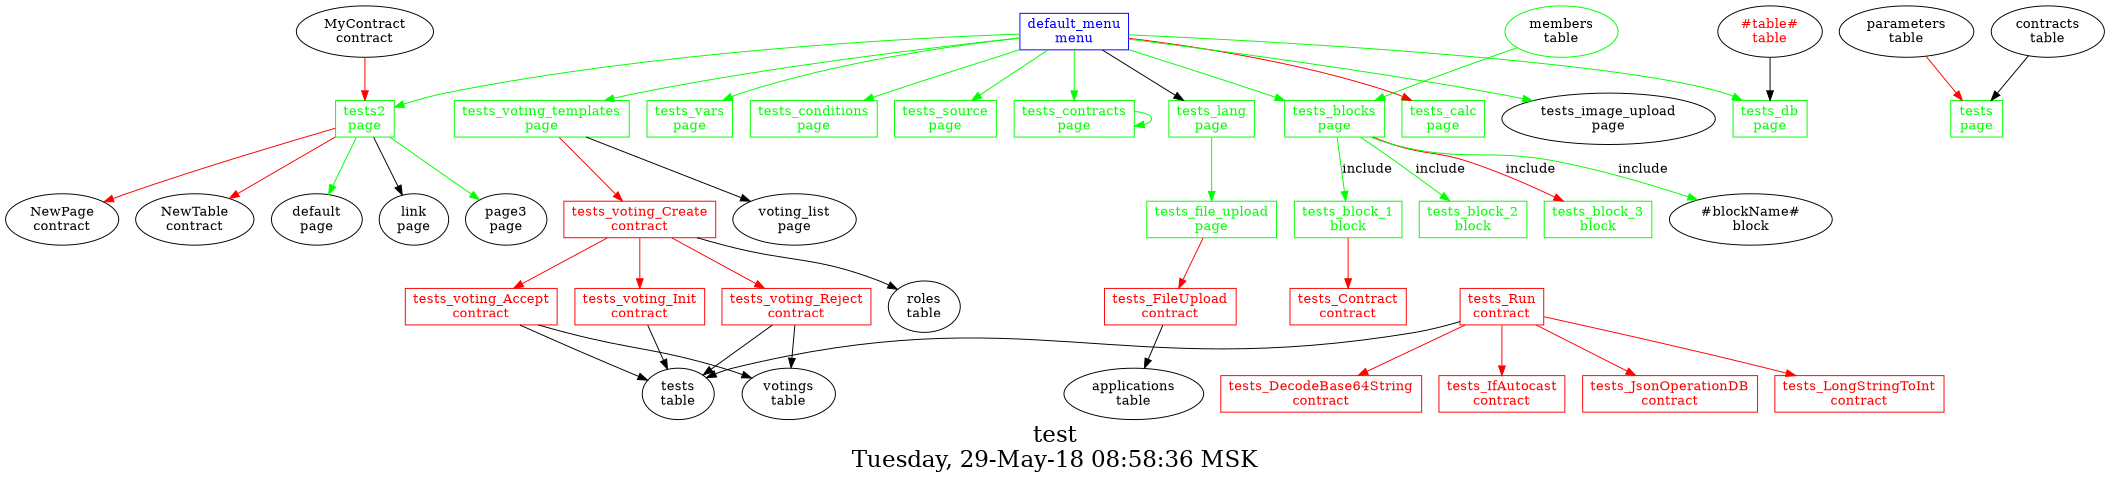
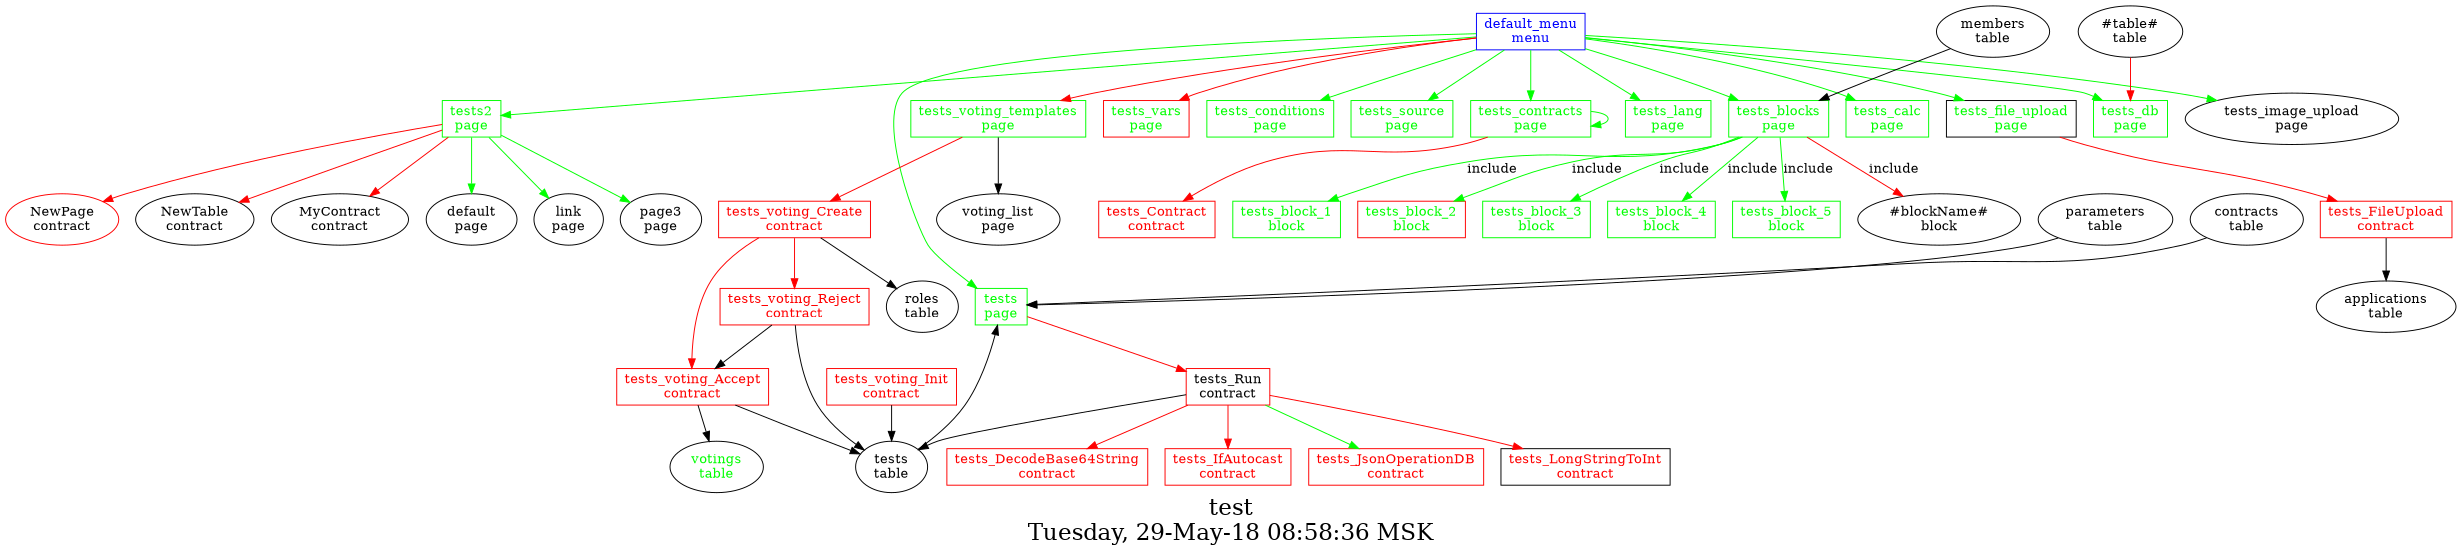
(1562, 32) -> (1993, 32)
(1770, 32) -> (2130, 32)
none -> (1079, 55)
(816, 63) -> (1273, 63)
(853, 64) -> (1309, 64)
(1308, 69) -> (1717, 61)
(1450, 71) -> (1883, 75)
(1139, 73) -> (1595, 73)
(365, 74) -> (413, 164)
(1770, 74) -> (2130, 74)
(1941, 75) -> (1549, 286)
(690, 119) -> (1146, 119)
(1531, 157) -> (1851, 164)
(1466, 161) -> (1658, 163)
(386, 162) -> (515, 164)
(1212, 164) -> (1799, 66)
(62, 219) -> (62, 219)
(1212, 219) -> (2011, 119)
(1473, 219) -> (1412, 219)
none -> (1661, 219)
none -> (1786, 219)
(640, 258) -> none
(1348, 258) -> (1336, 151)
(1502, 307) -> (1228, 387)
(793, 342) -> (748, 344)
none -> (1102, 342)
(1582, 348) -> (1308, 425)
(789, 394) -> (717, 467)
(1859, 394) -> (1586, 467)
none -> (968, 400)
